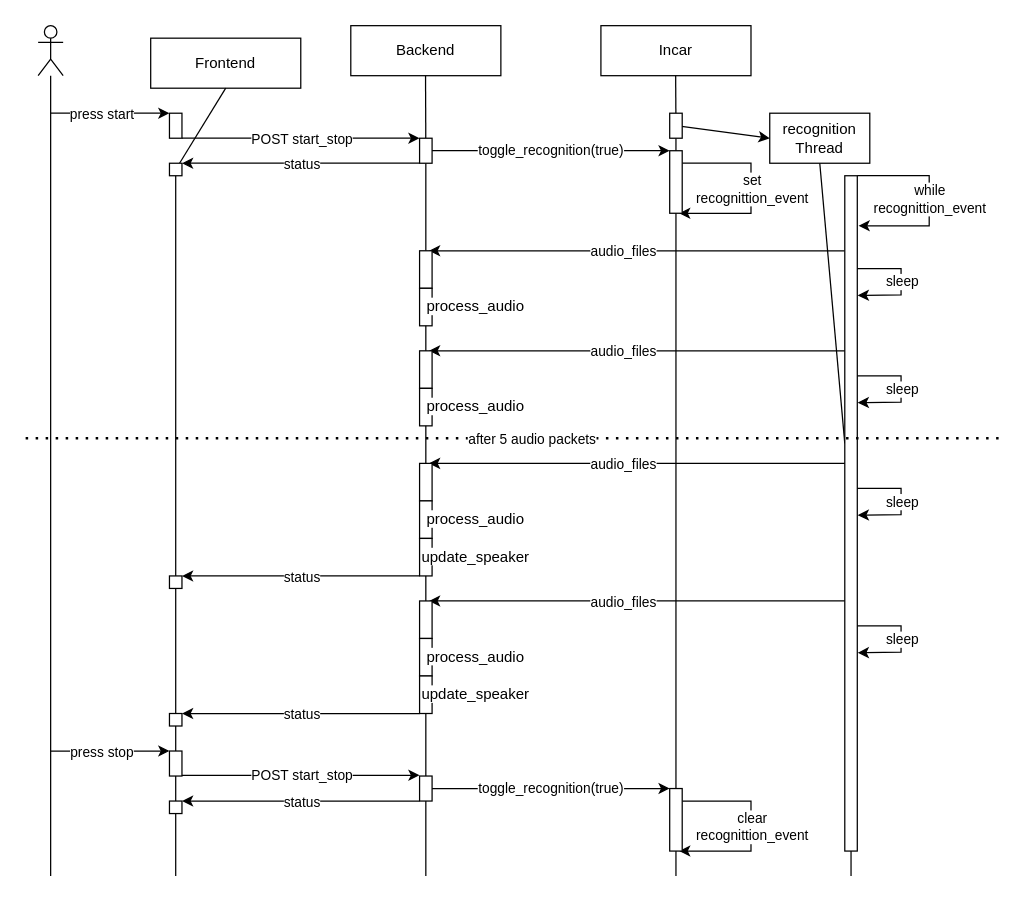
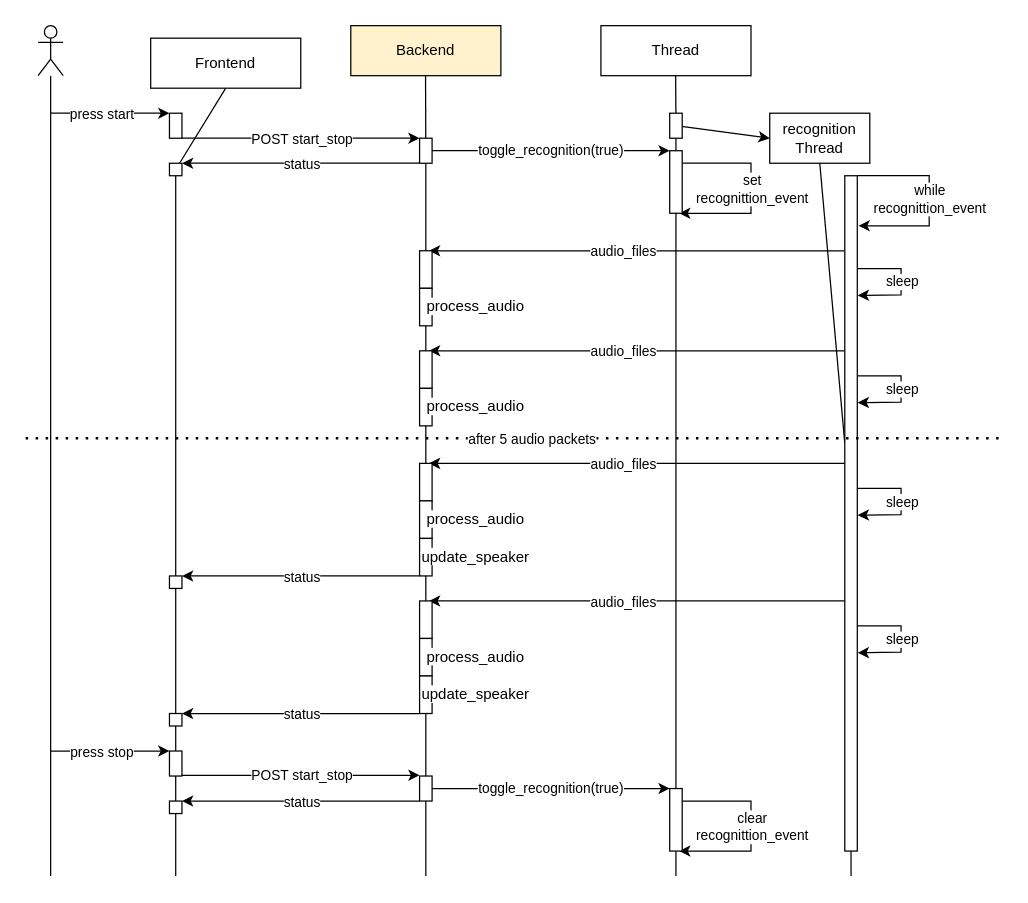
(426, 51) -> (426, 51)
(676, 51) -> (676, 51)
